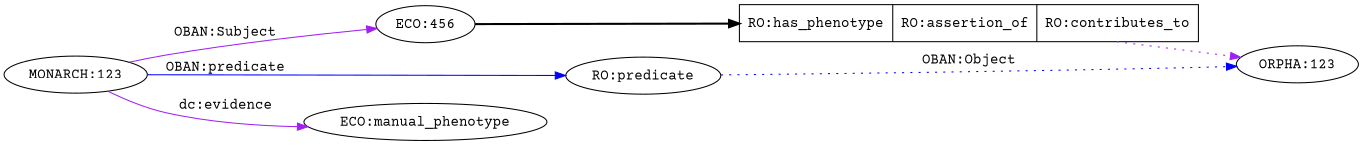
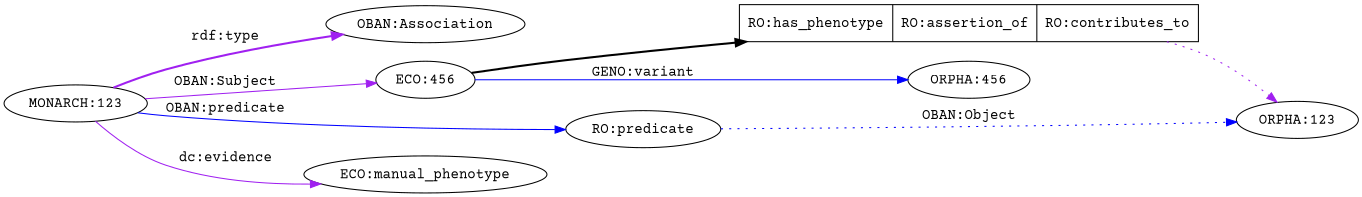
none -> (425, 24)
none -> (969, 80)
